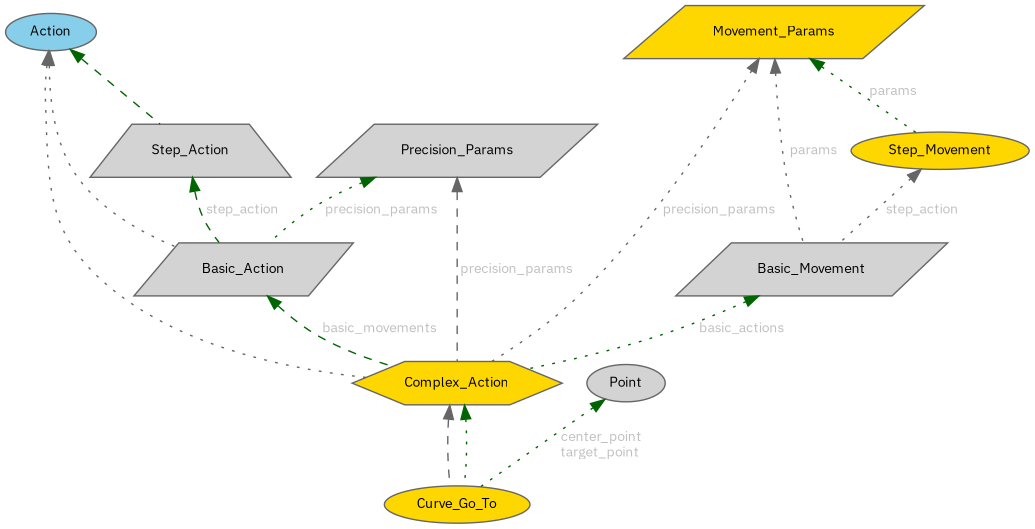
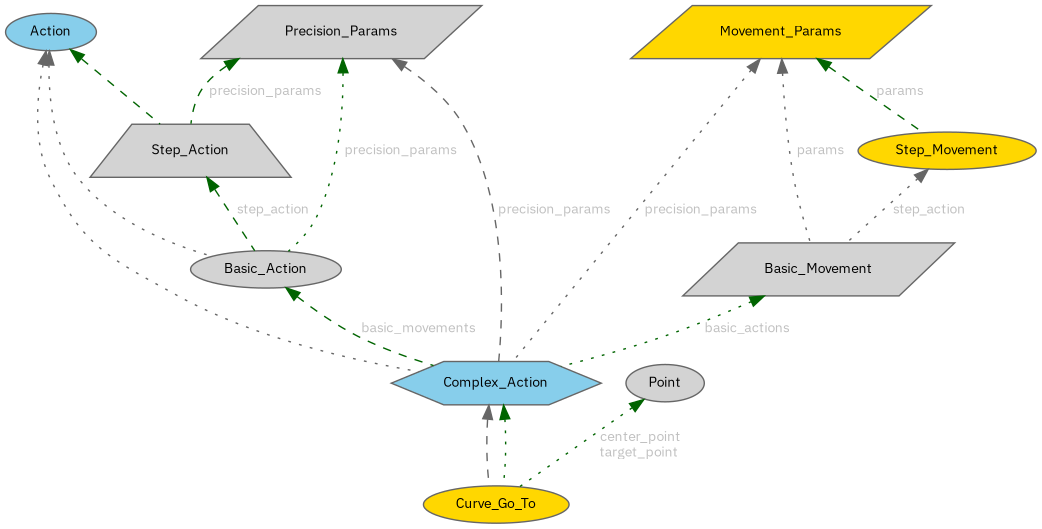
none -> (201, 90)
(869, 100) -> (876, 100)
(244, 269) -> (266, 269)
(457, 383) -> (496, 383)
